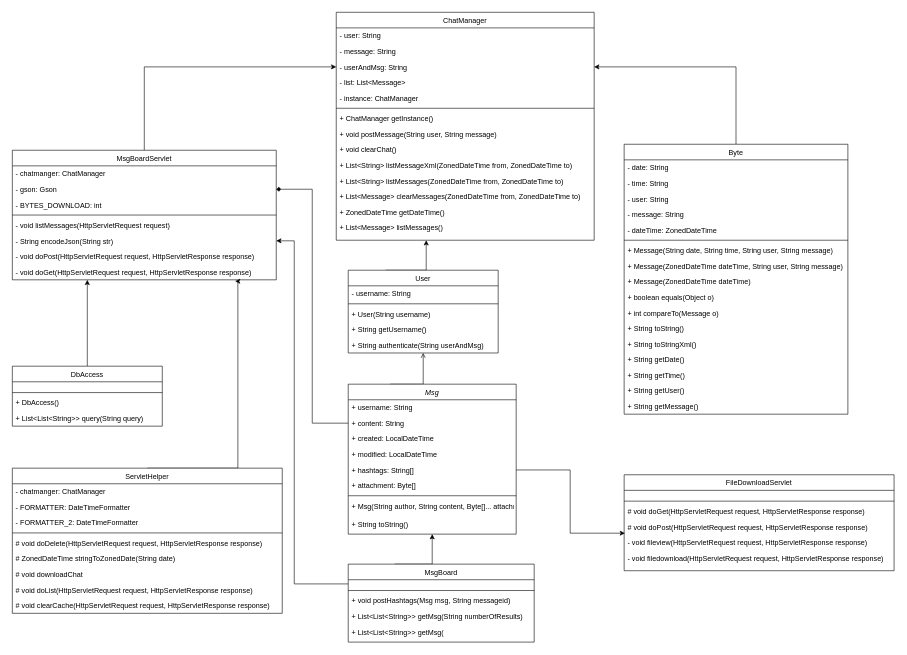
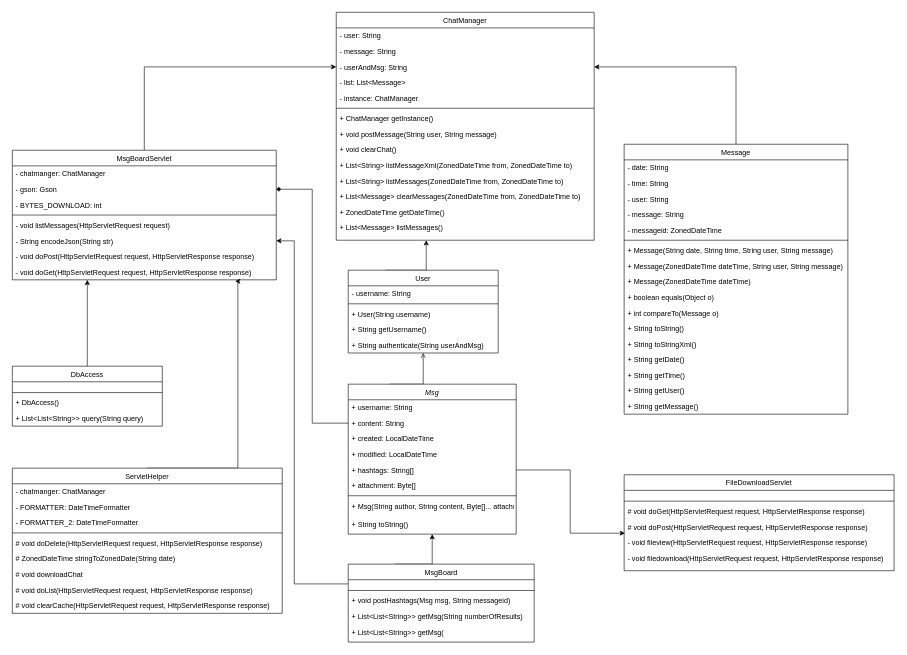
(736, 152) -> (736, 152)
(673, 230) -> (675, 230)
